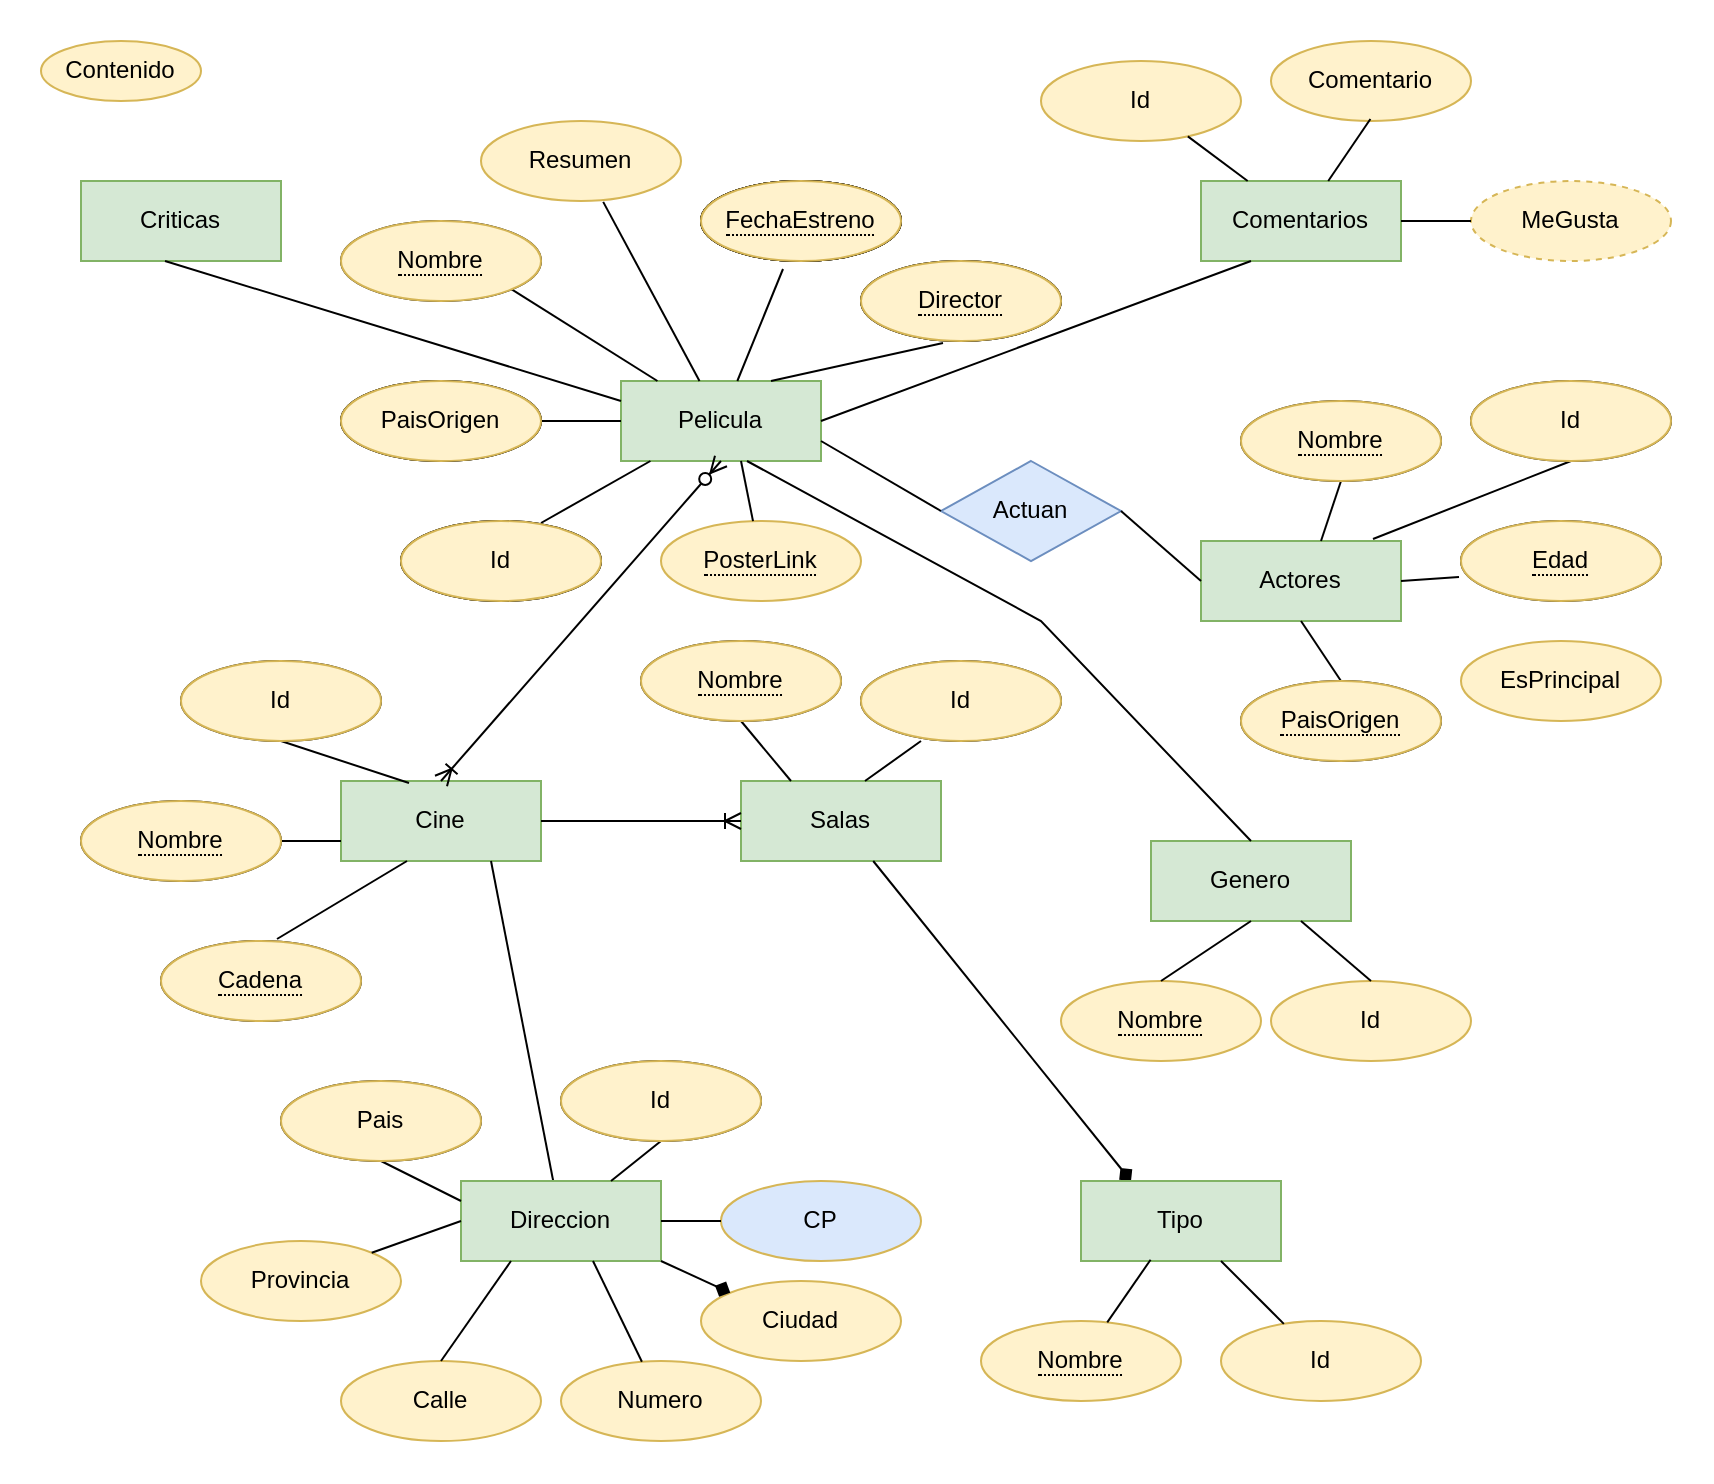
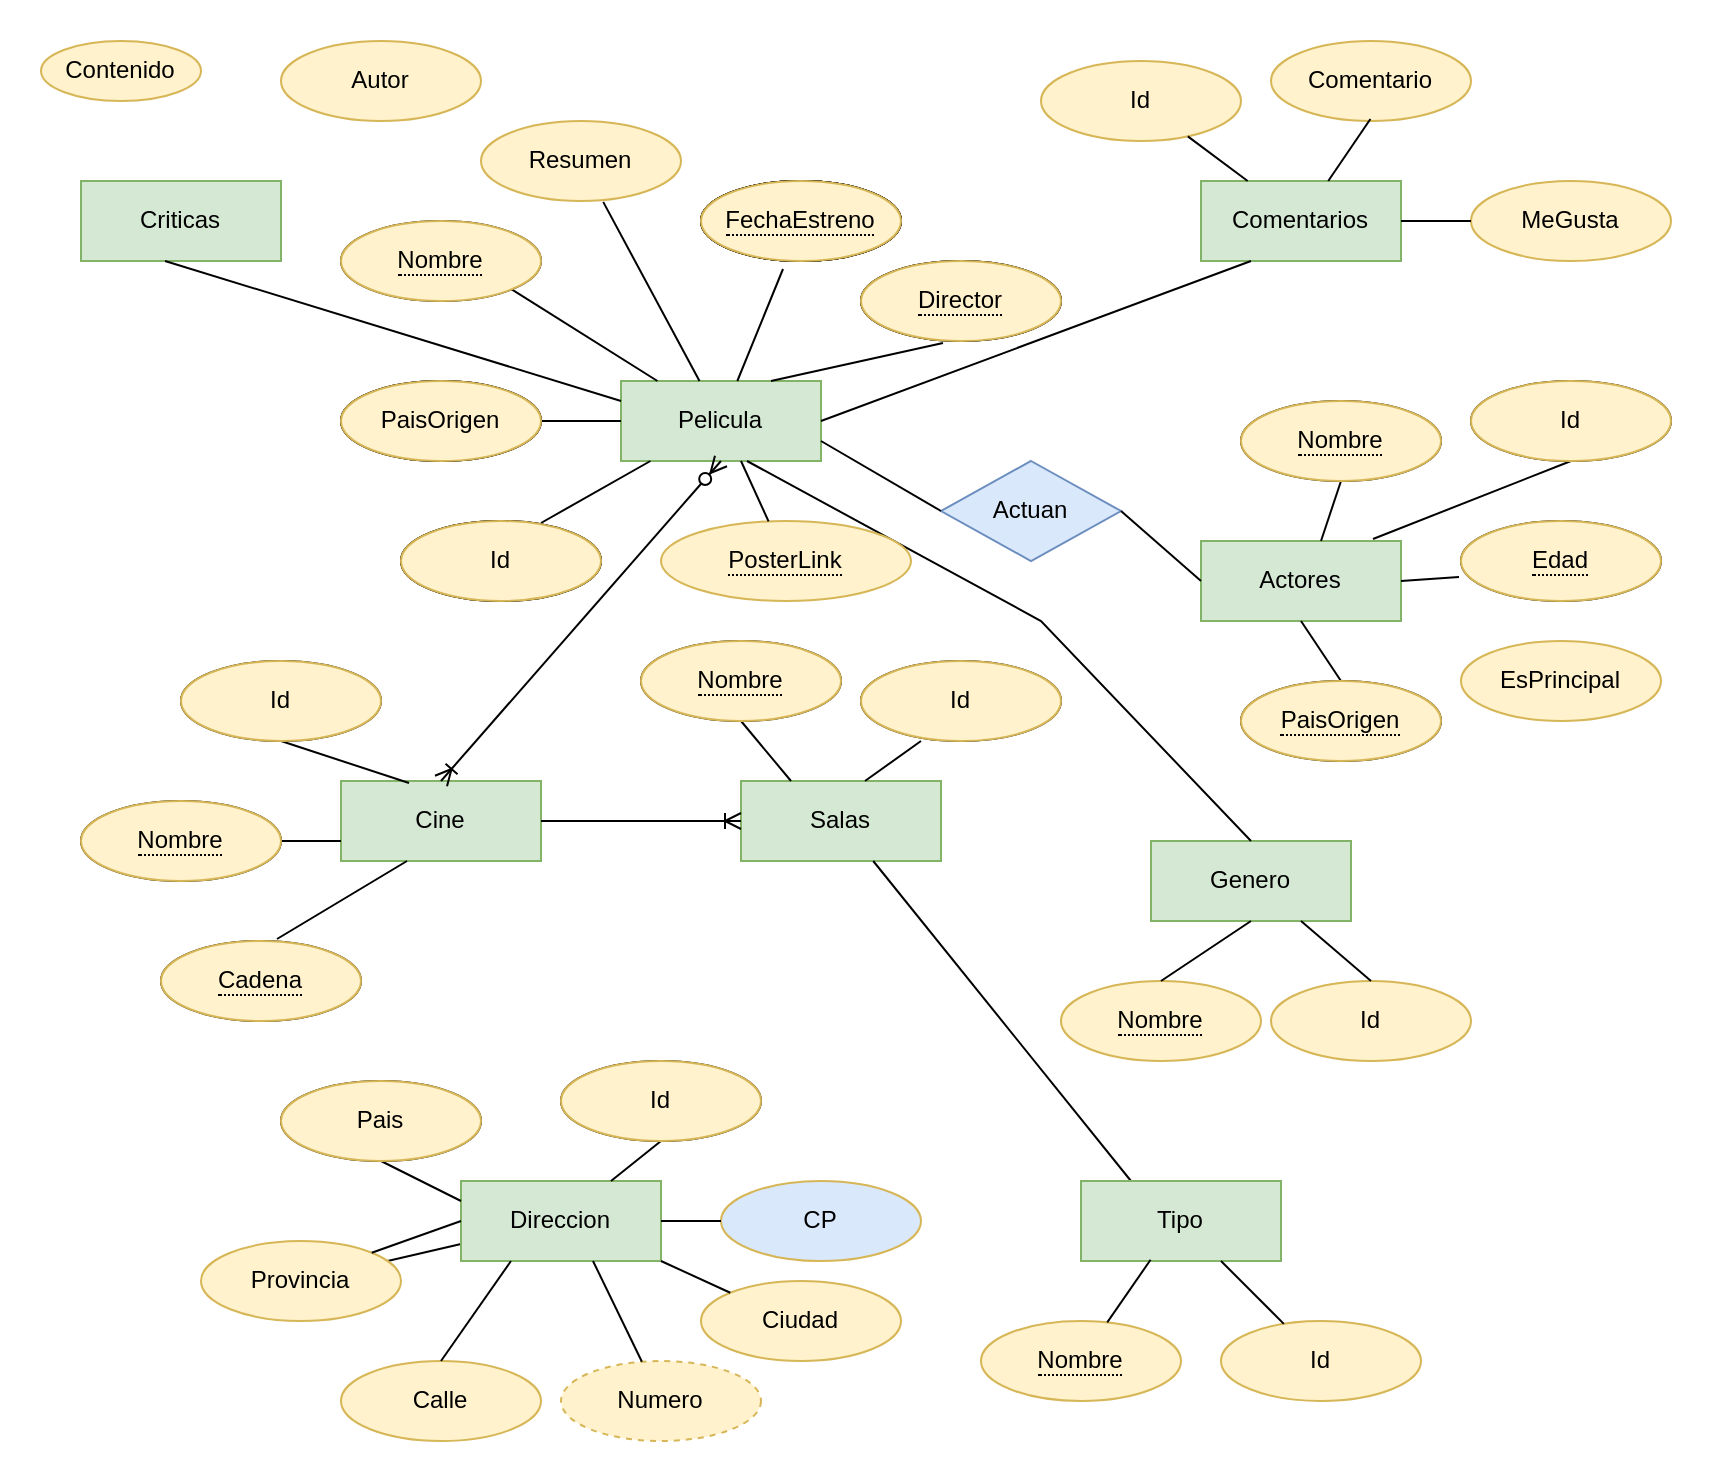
none -> (381, 81)
(1571, 221) -> (1571, 221)
(761, 561) -> (786, 561)
(522, 1021) -> (425, 1252)
(1121, 1168) -> (1125, 1174)
(715, 1286) -> (722, 1289)
(661, 1401) -> (661, 1401)
